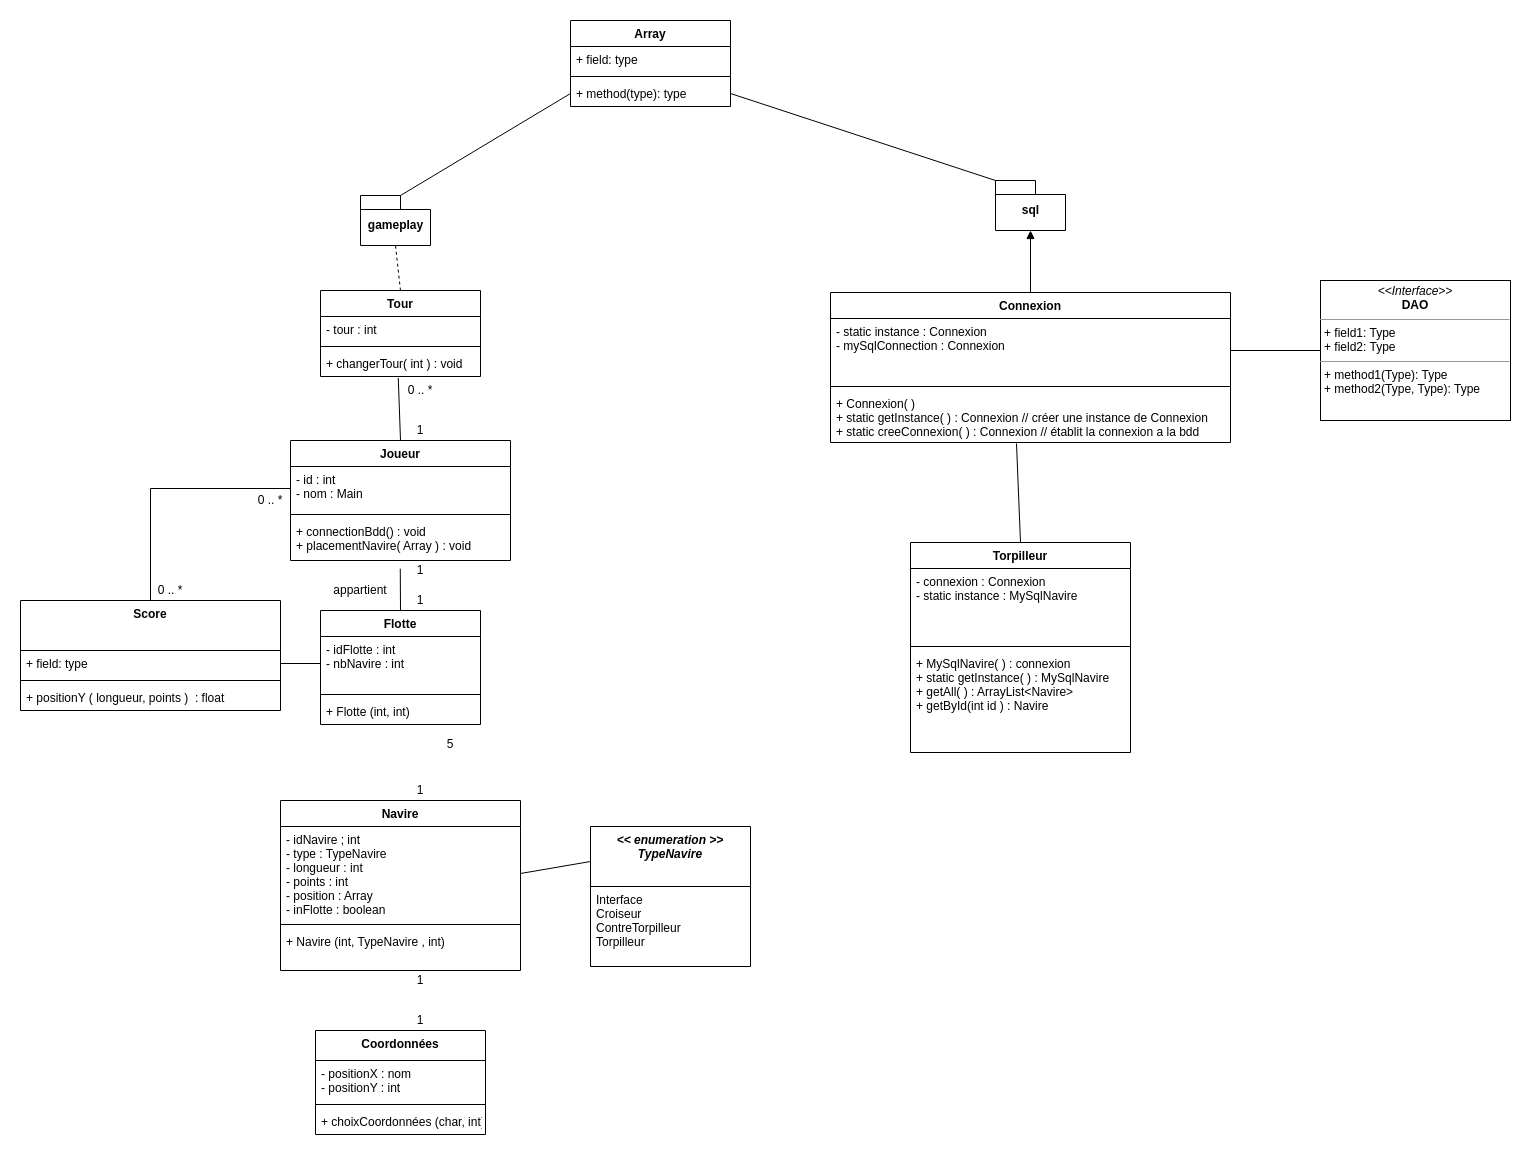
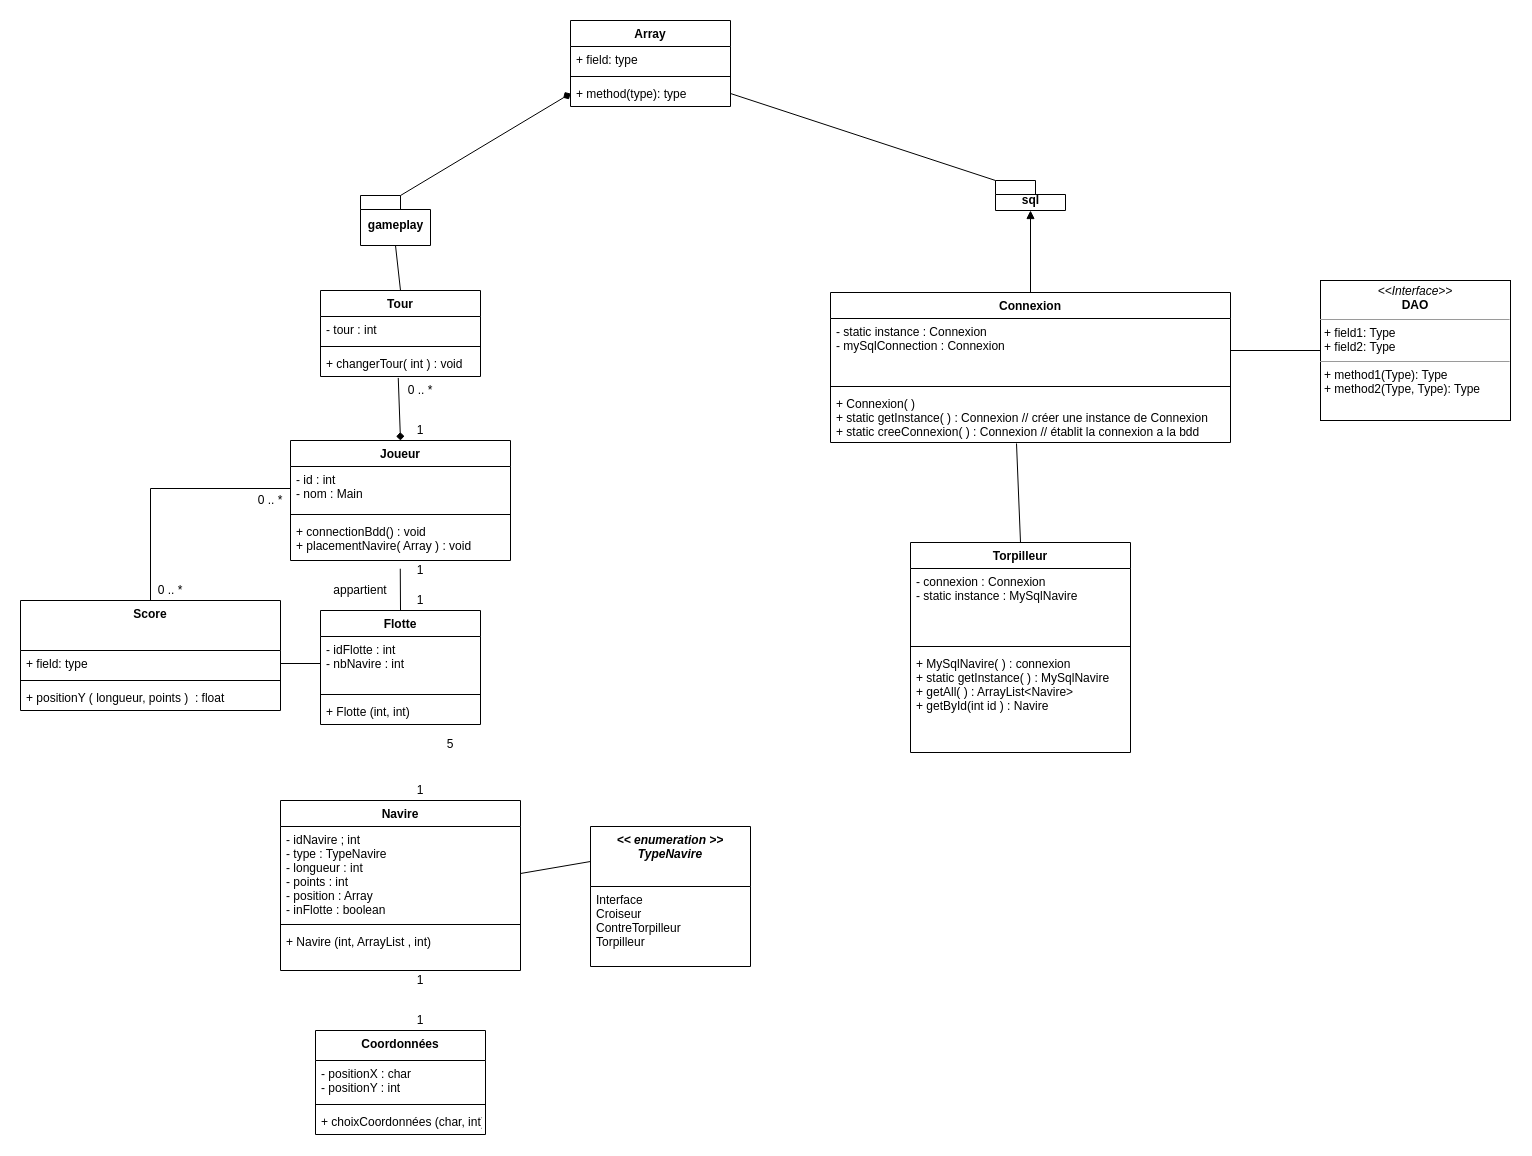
(565, 97) -> (563, 98)
(1031, 206) -> (1031, 196)
(398, 269) -> (398, 269)
(400, 435) -> (400, 432)
(376, 942) -> (373, 942)
(369, 1074) -> (372, 1074)
